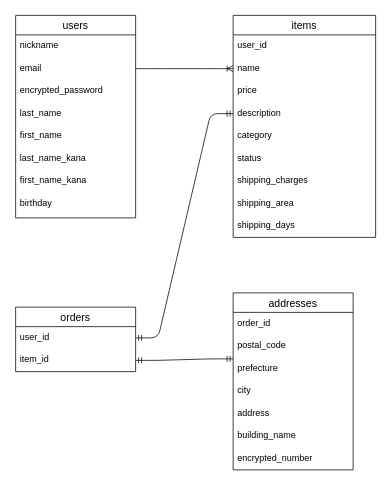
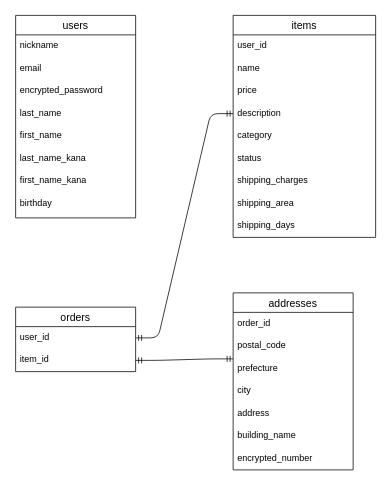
(184, 69) -> none
